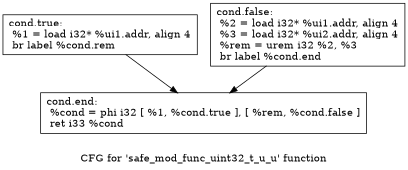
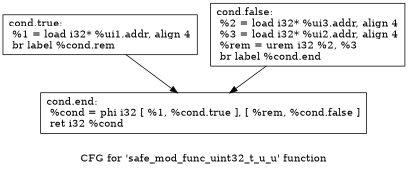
(308, 23) -> (308, 23)
(85, 124) -> (85, 124)
